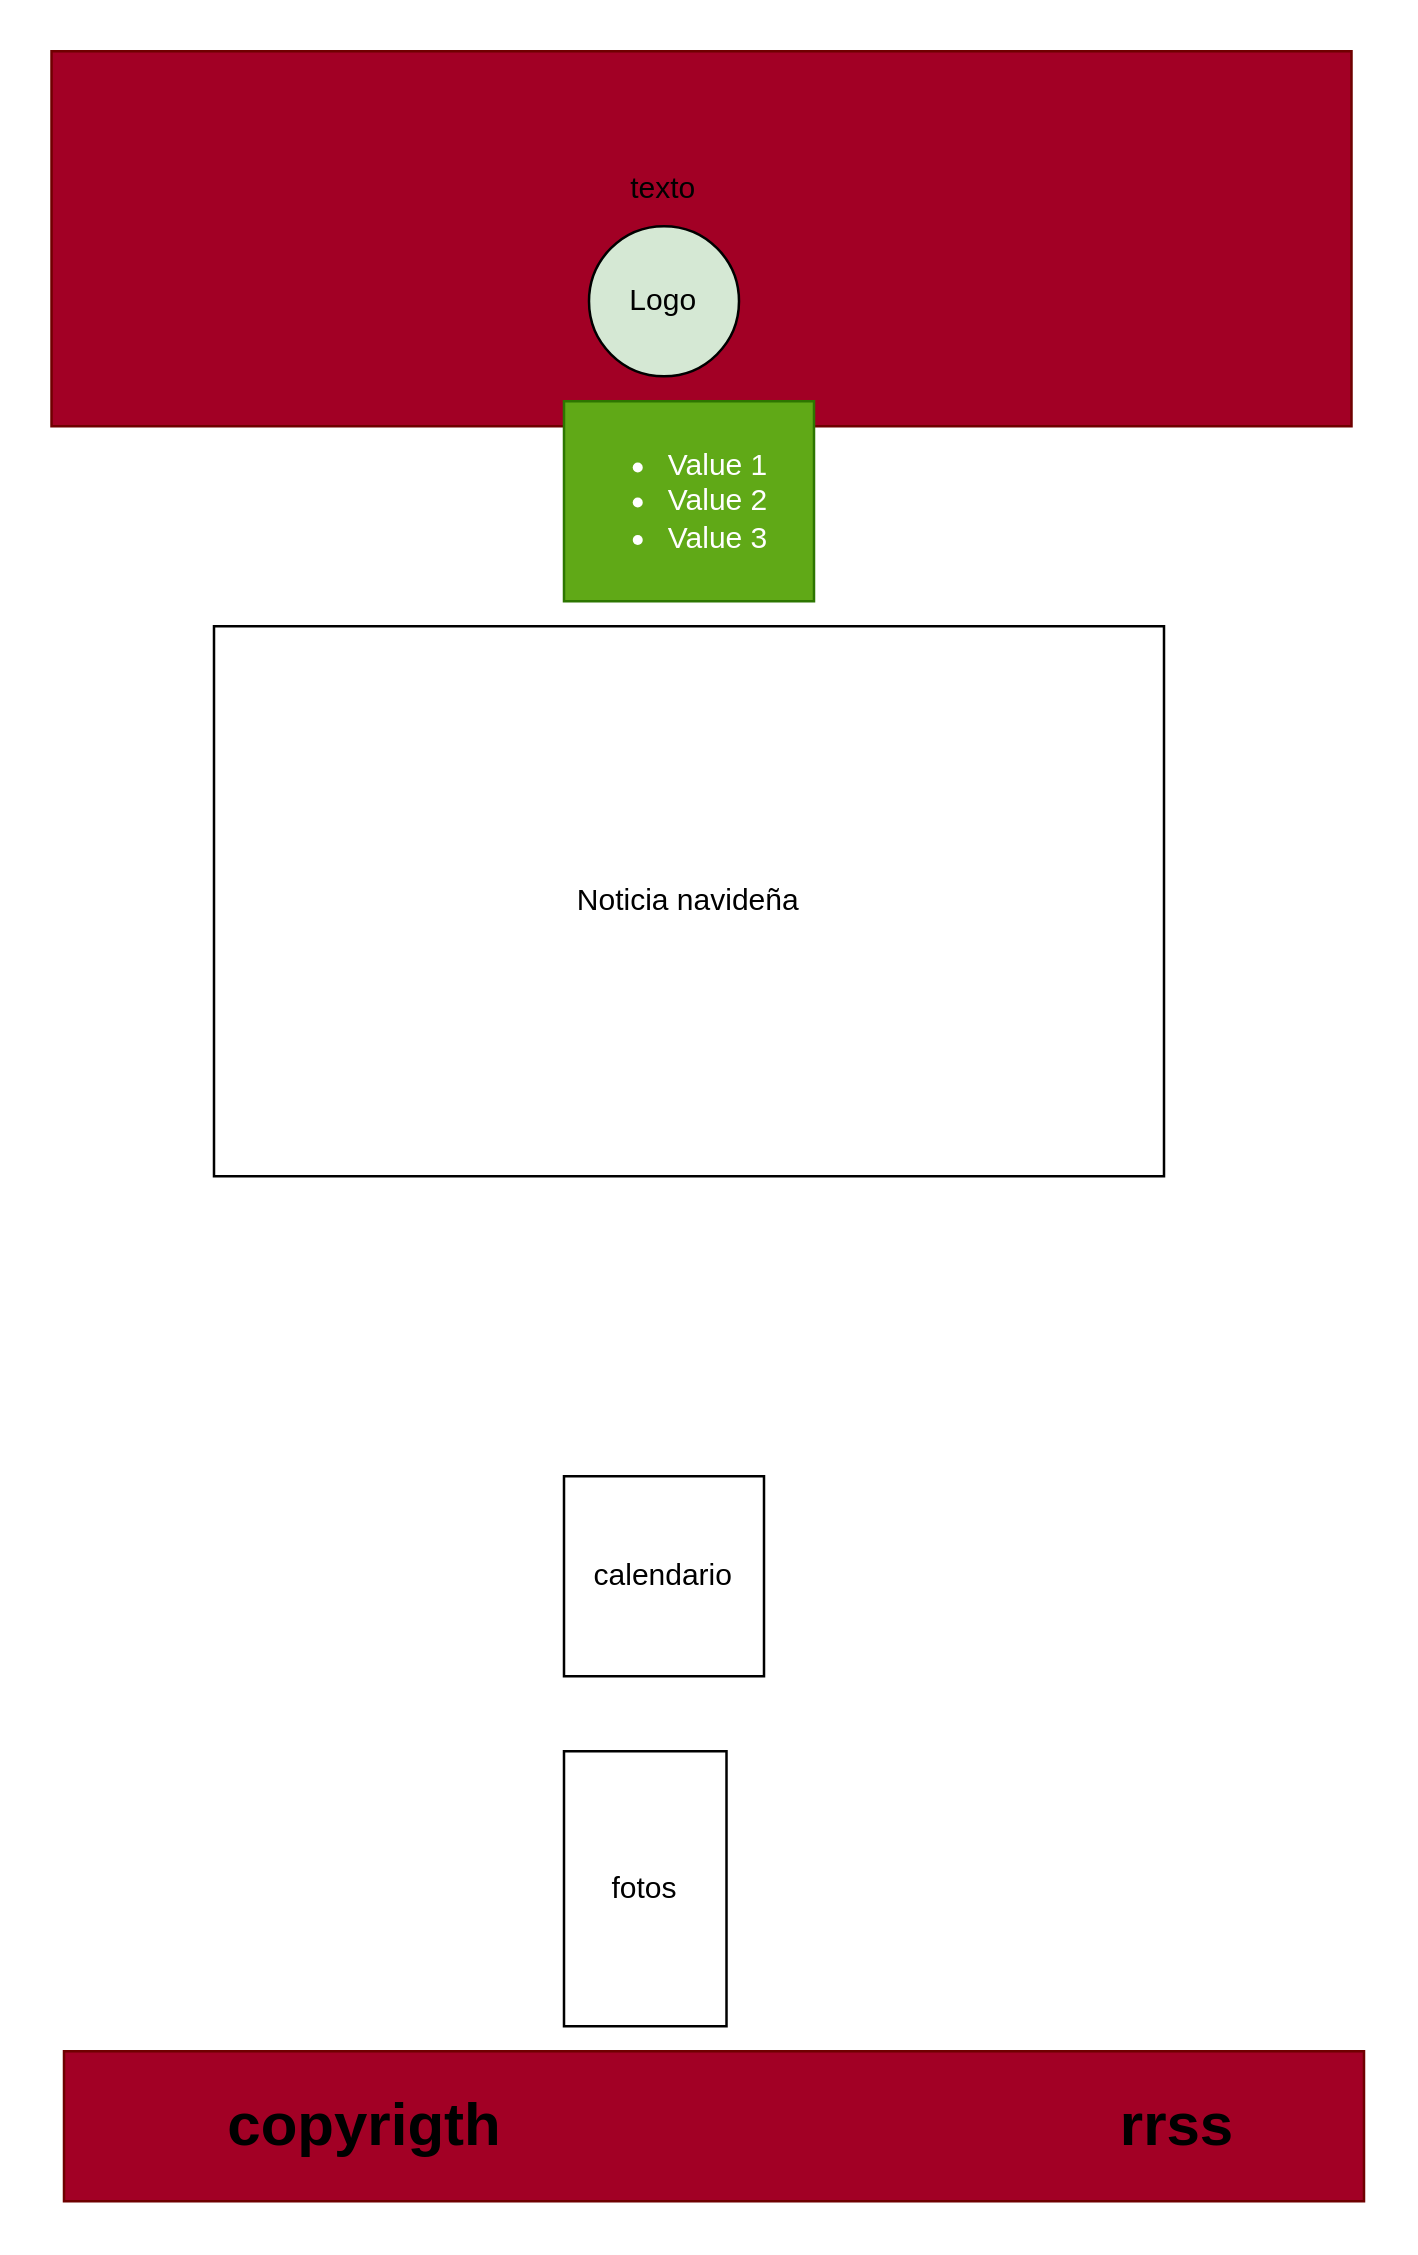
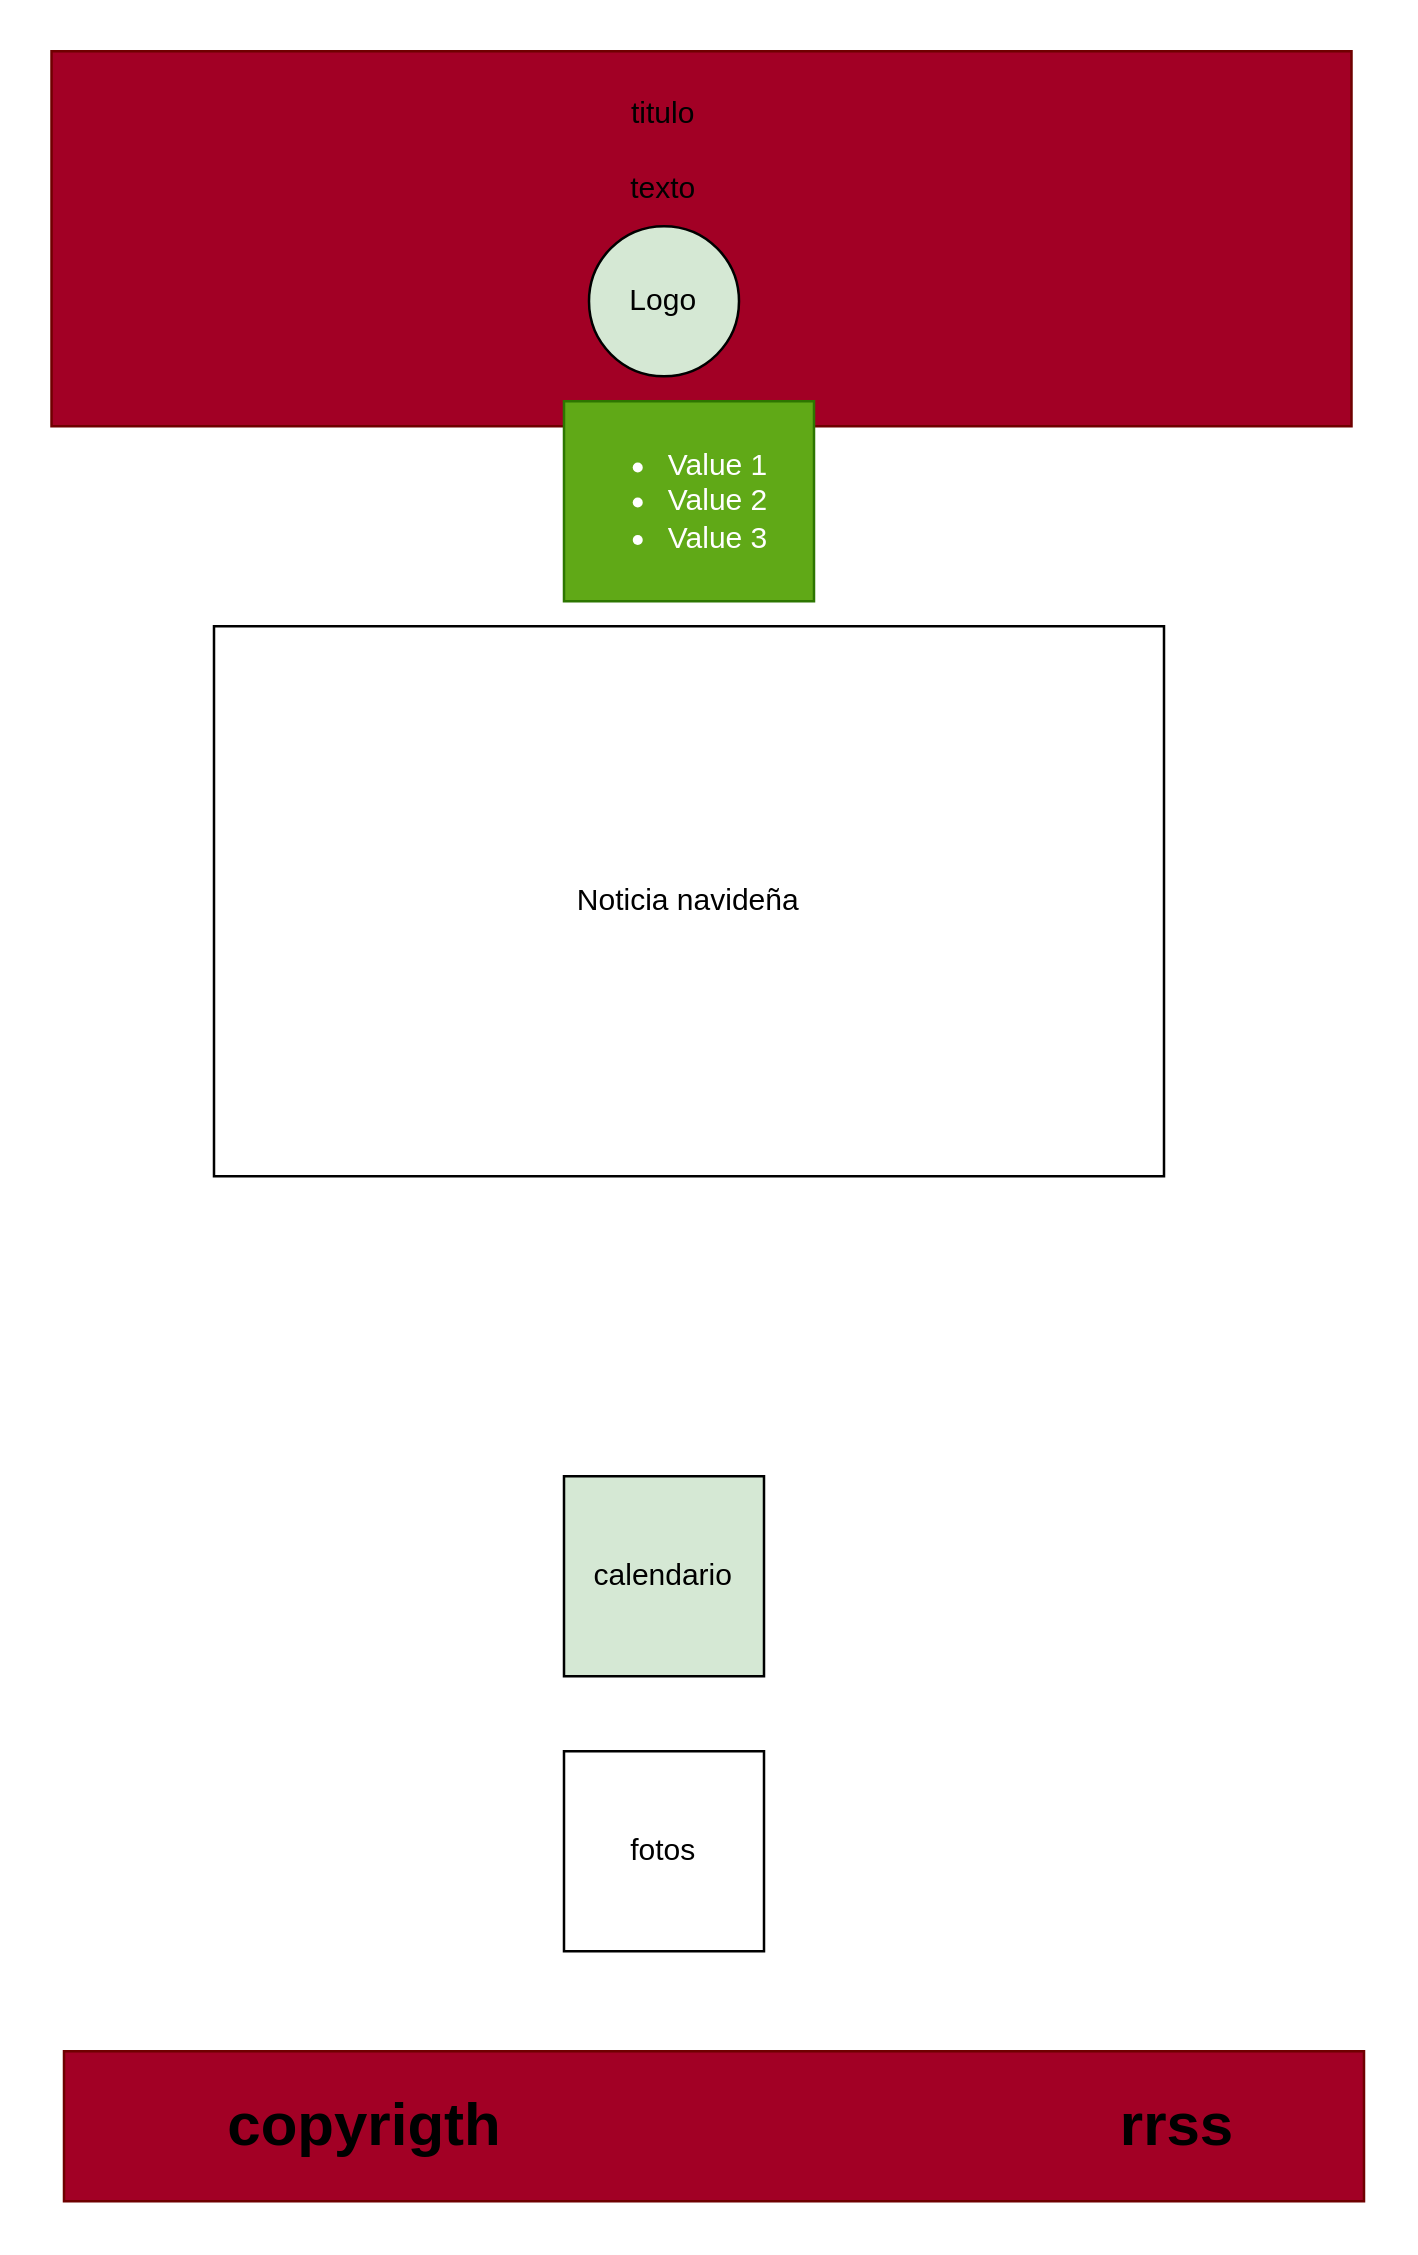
none -> (664, 114)
(664, 1576) -> (664, 1576)
(645, 1889) -> (664, 1851)
